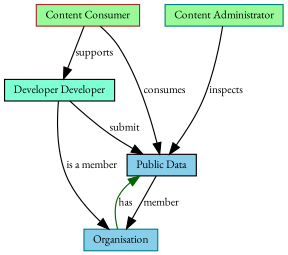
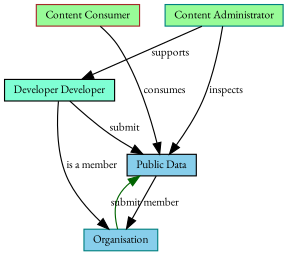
(76, 47) -> (147, 50)
(126, 203) -> (126, 203)
